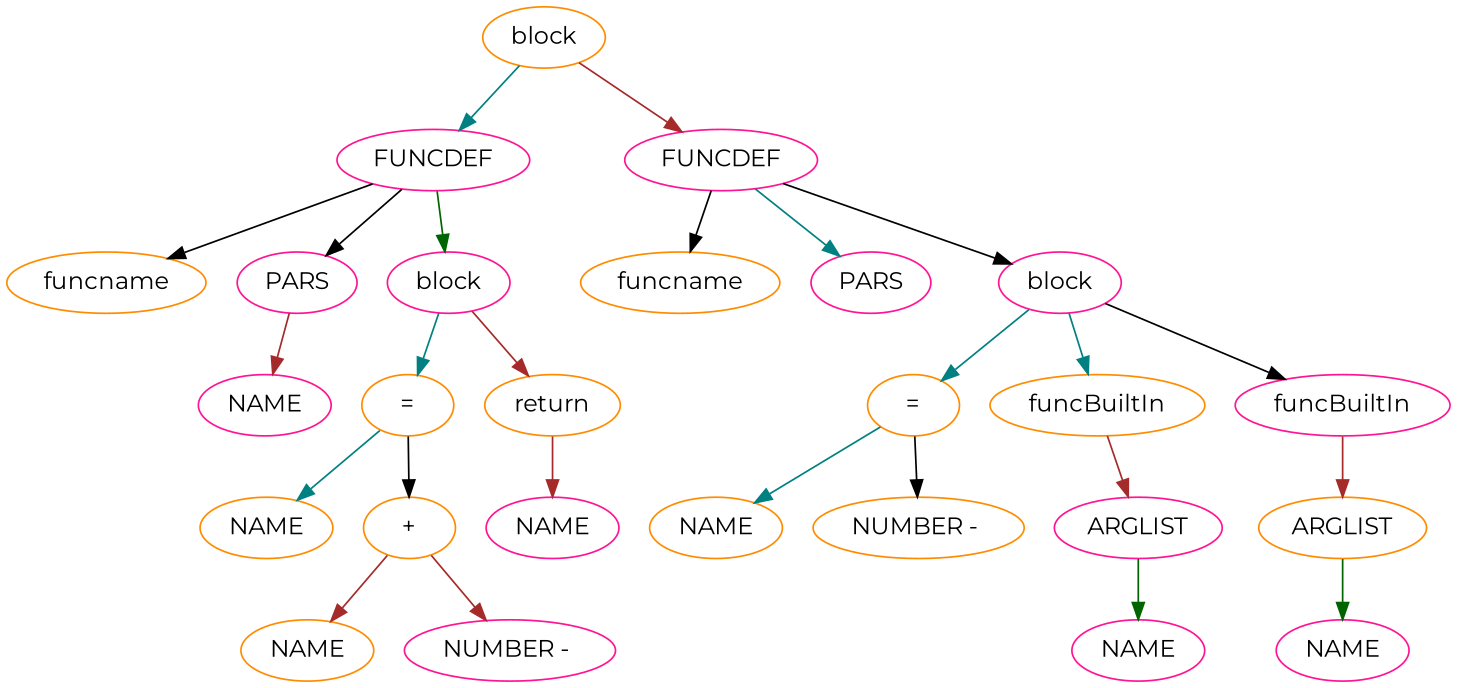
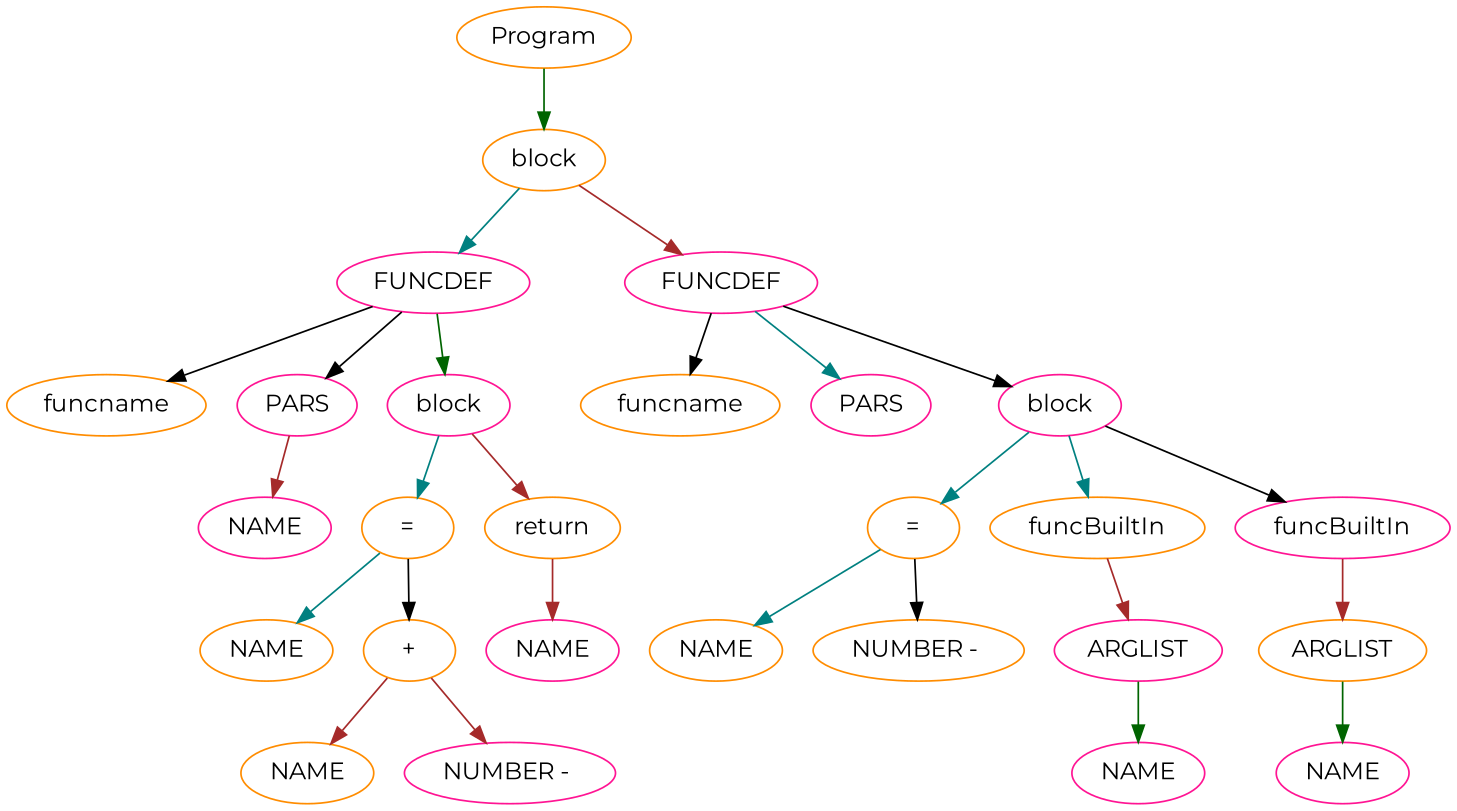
none -> (544, 37)
